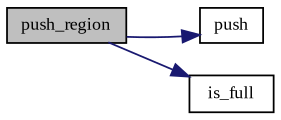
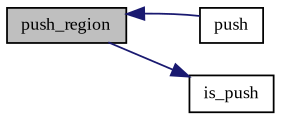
(154, 37) -> (172, 14)
(232, 94) -> (232, 94)
